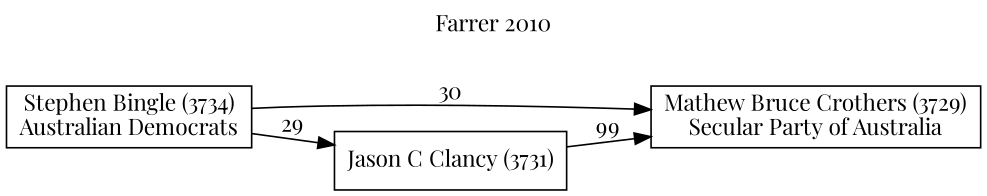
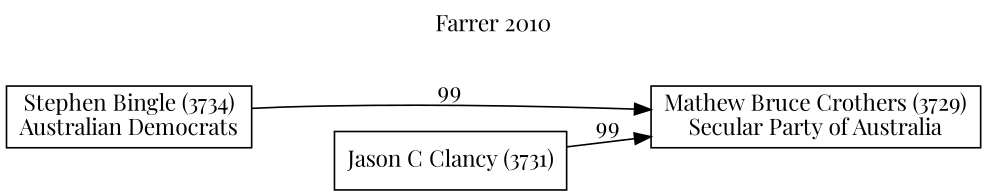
(451, 93) -> (451, 93)
(285, 138) -> none
